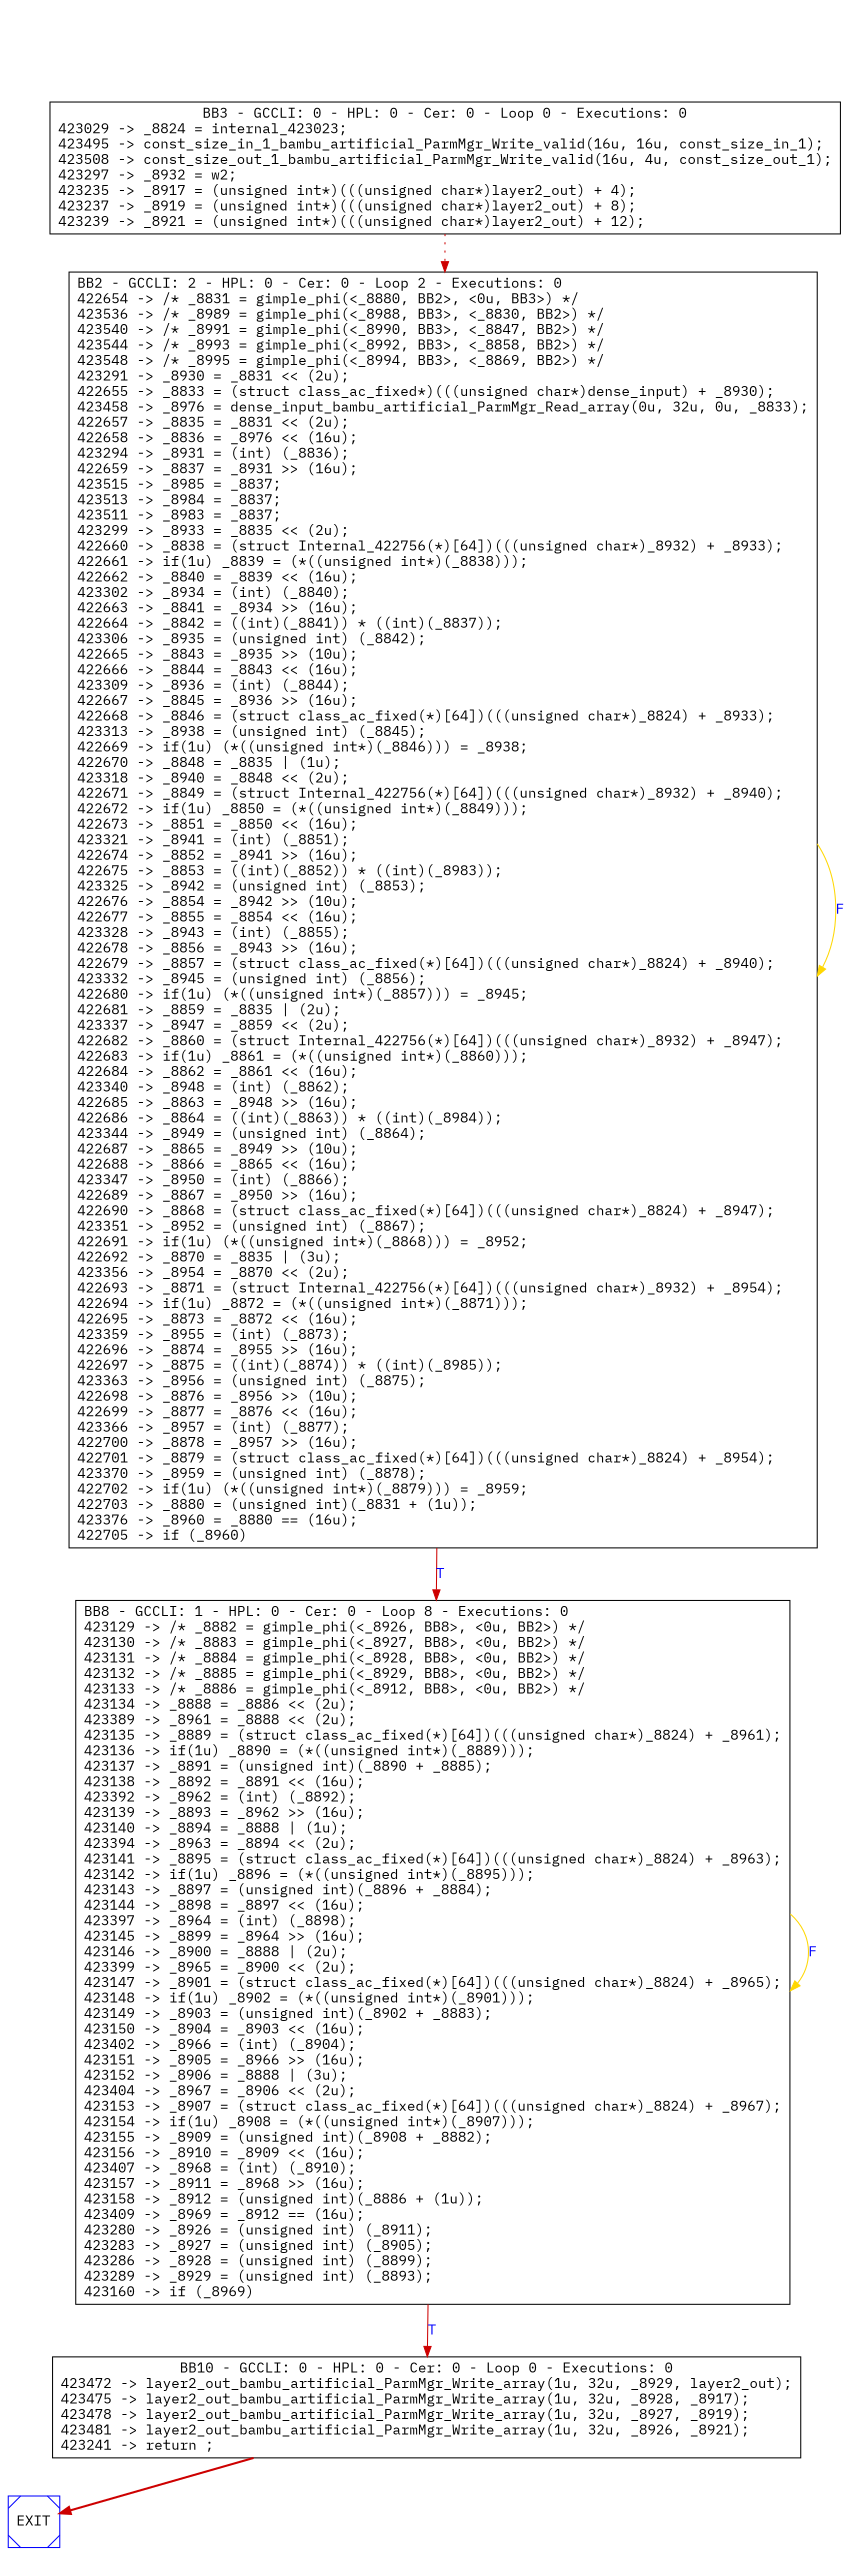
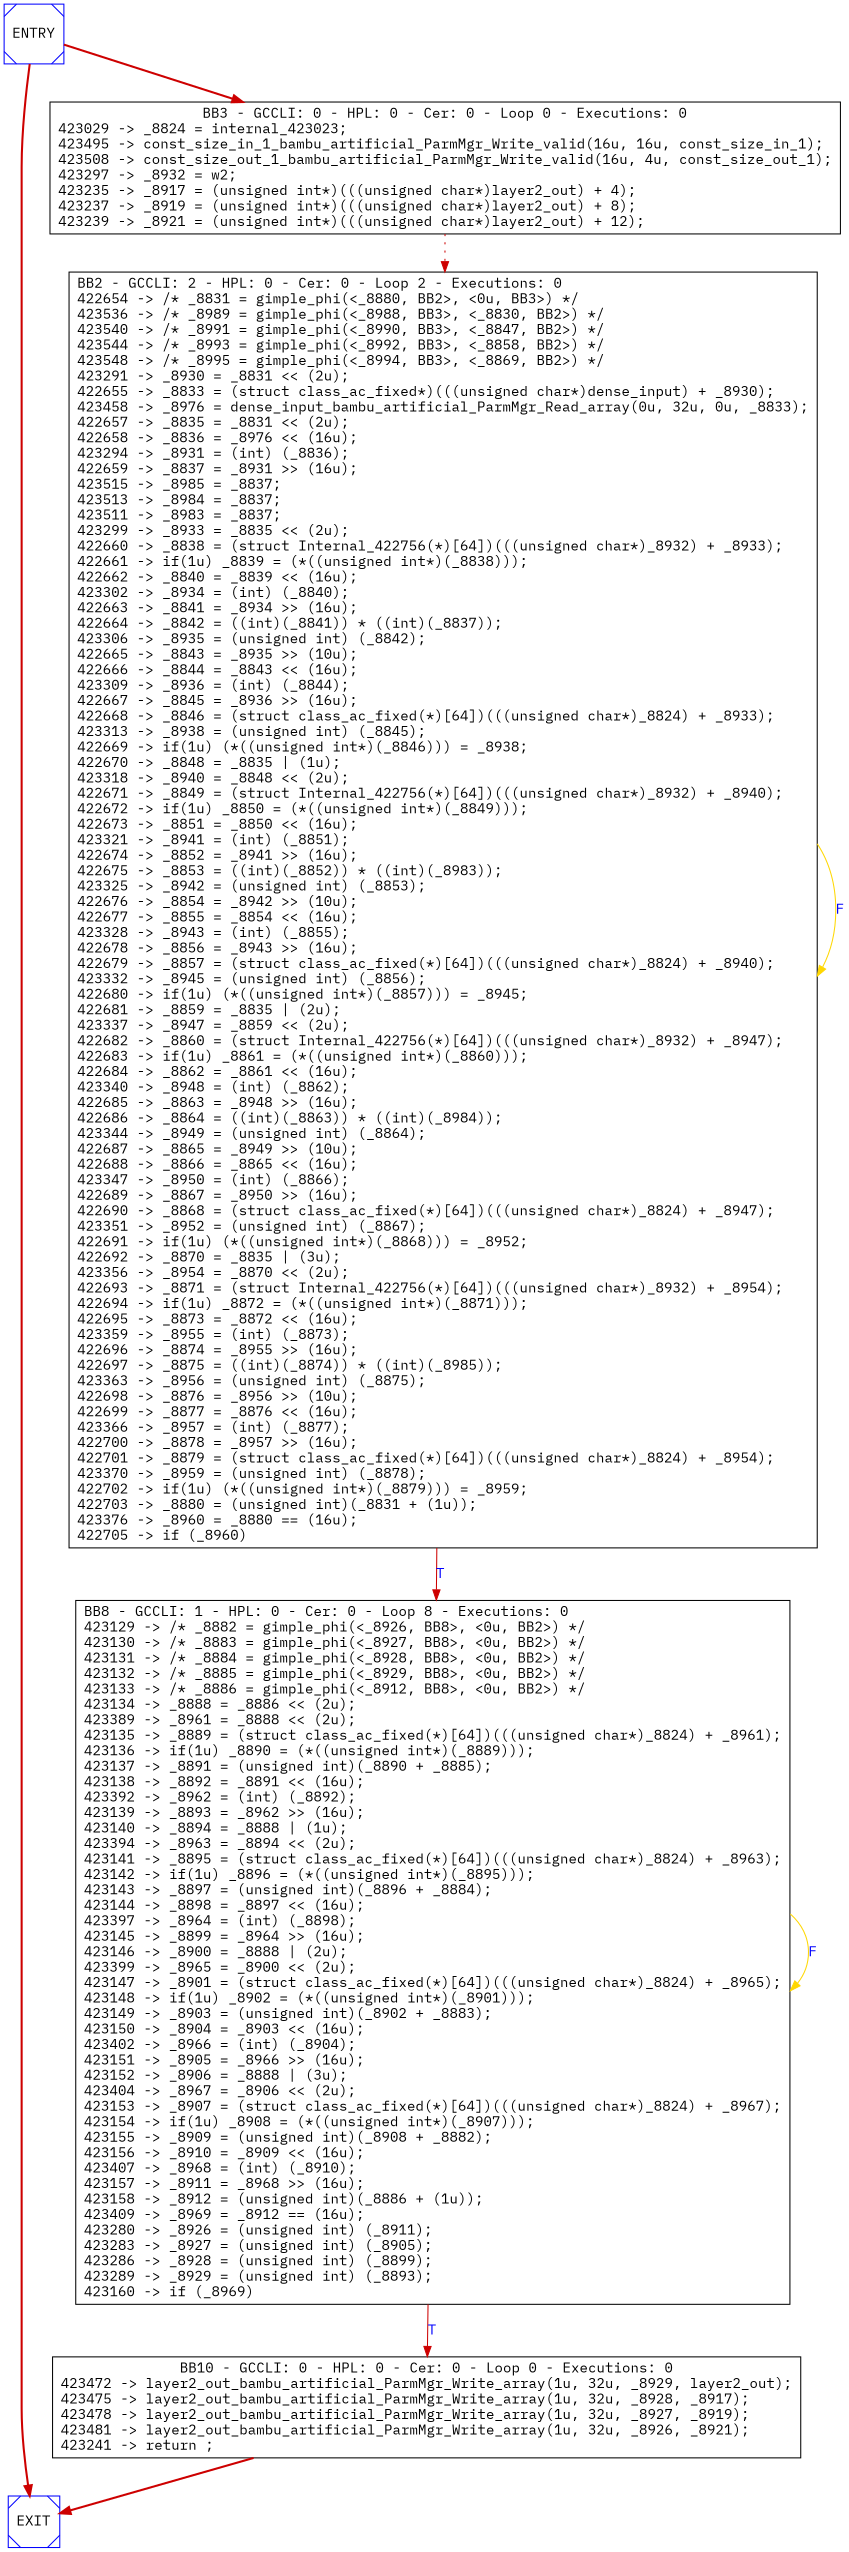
none -> (34, 34)
